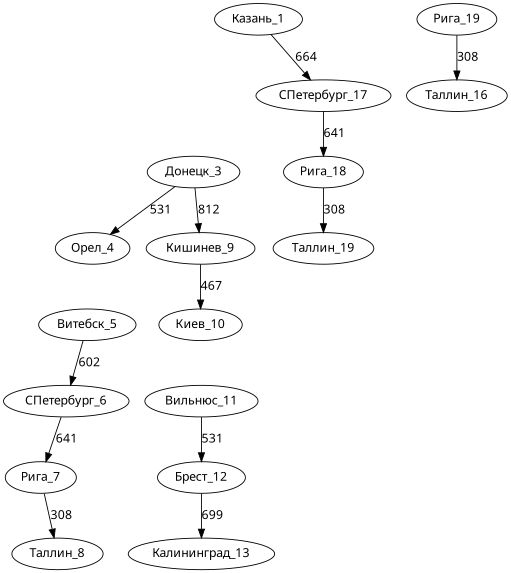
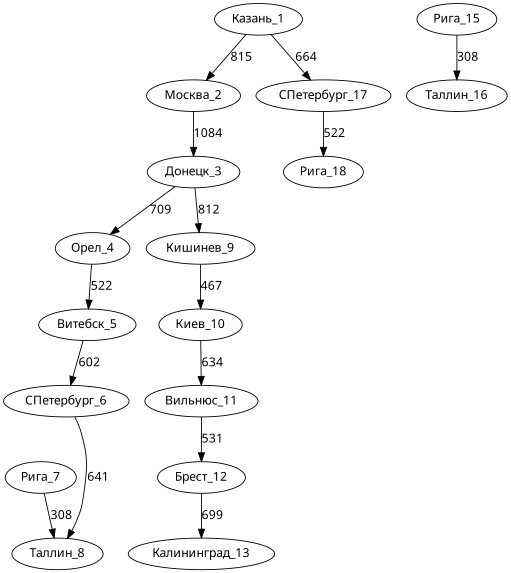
(457, 19) -> (457, 19)
none -> (194, 96)
(334, 134) -> (334, 134)
(161, 210) -> (161, 210)
(323, 248) -> none
none -> (90, 282)
none -> (201, 359)
(55, 435) -> (86, 474)
